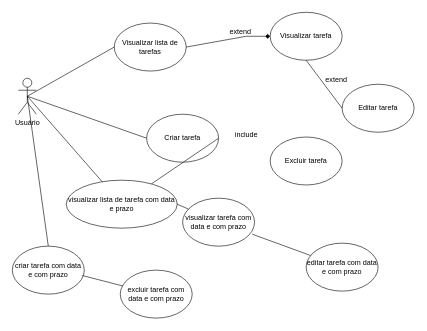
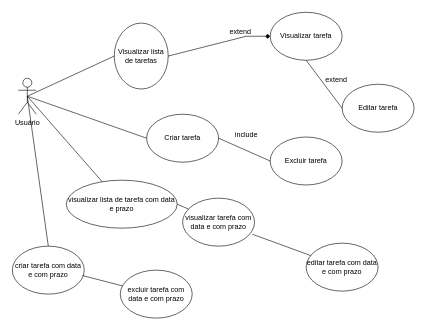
(150, 47) -> (141, 56)
(186, 161) -> (245, 150)
